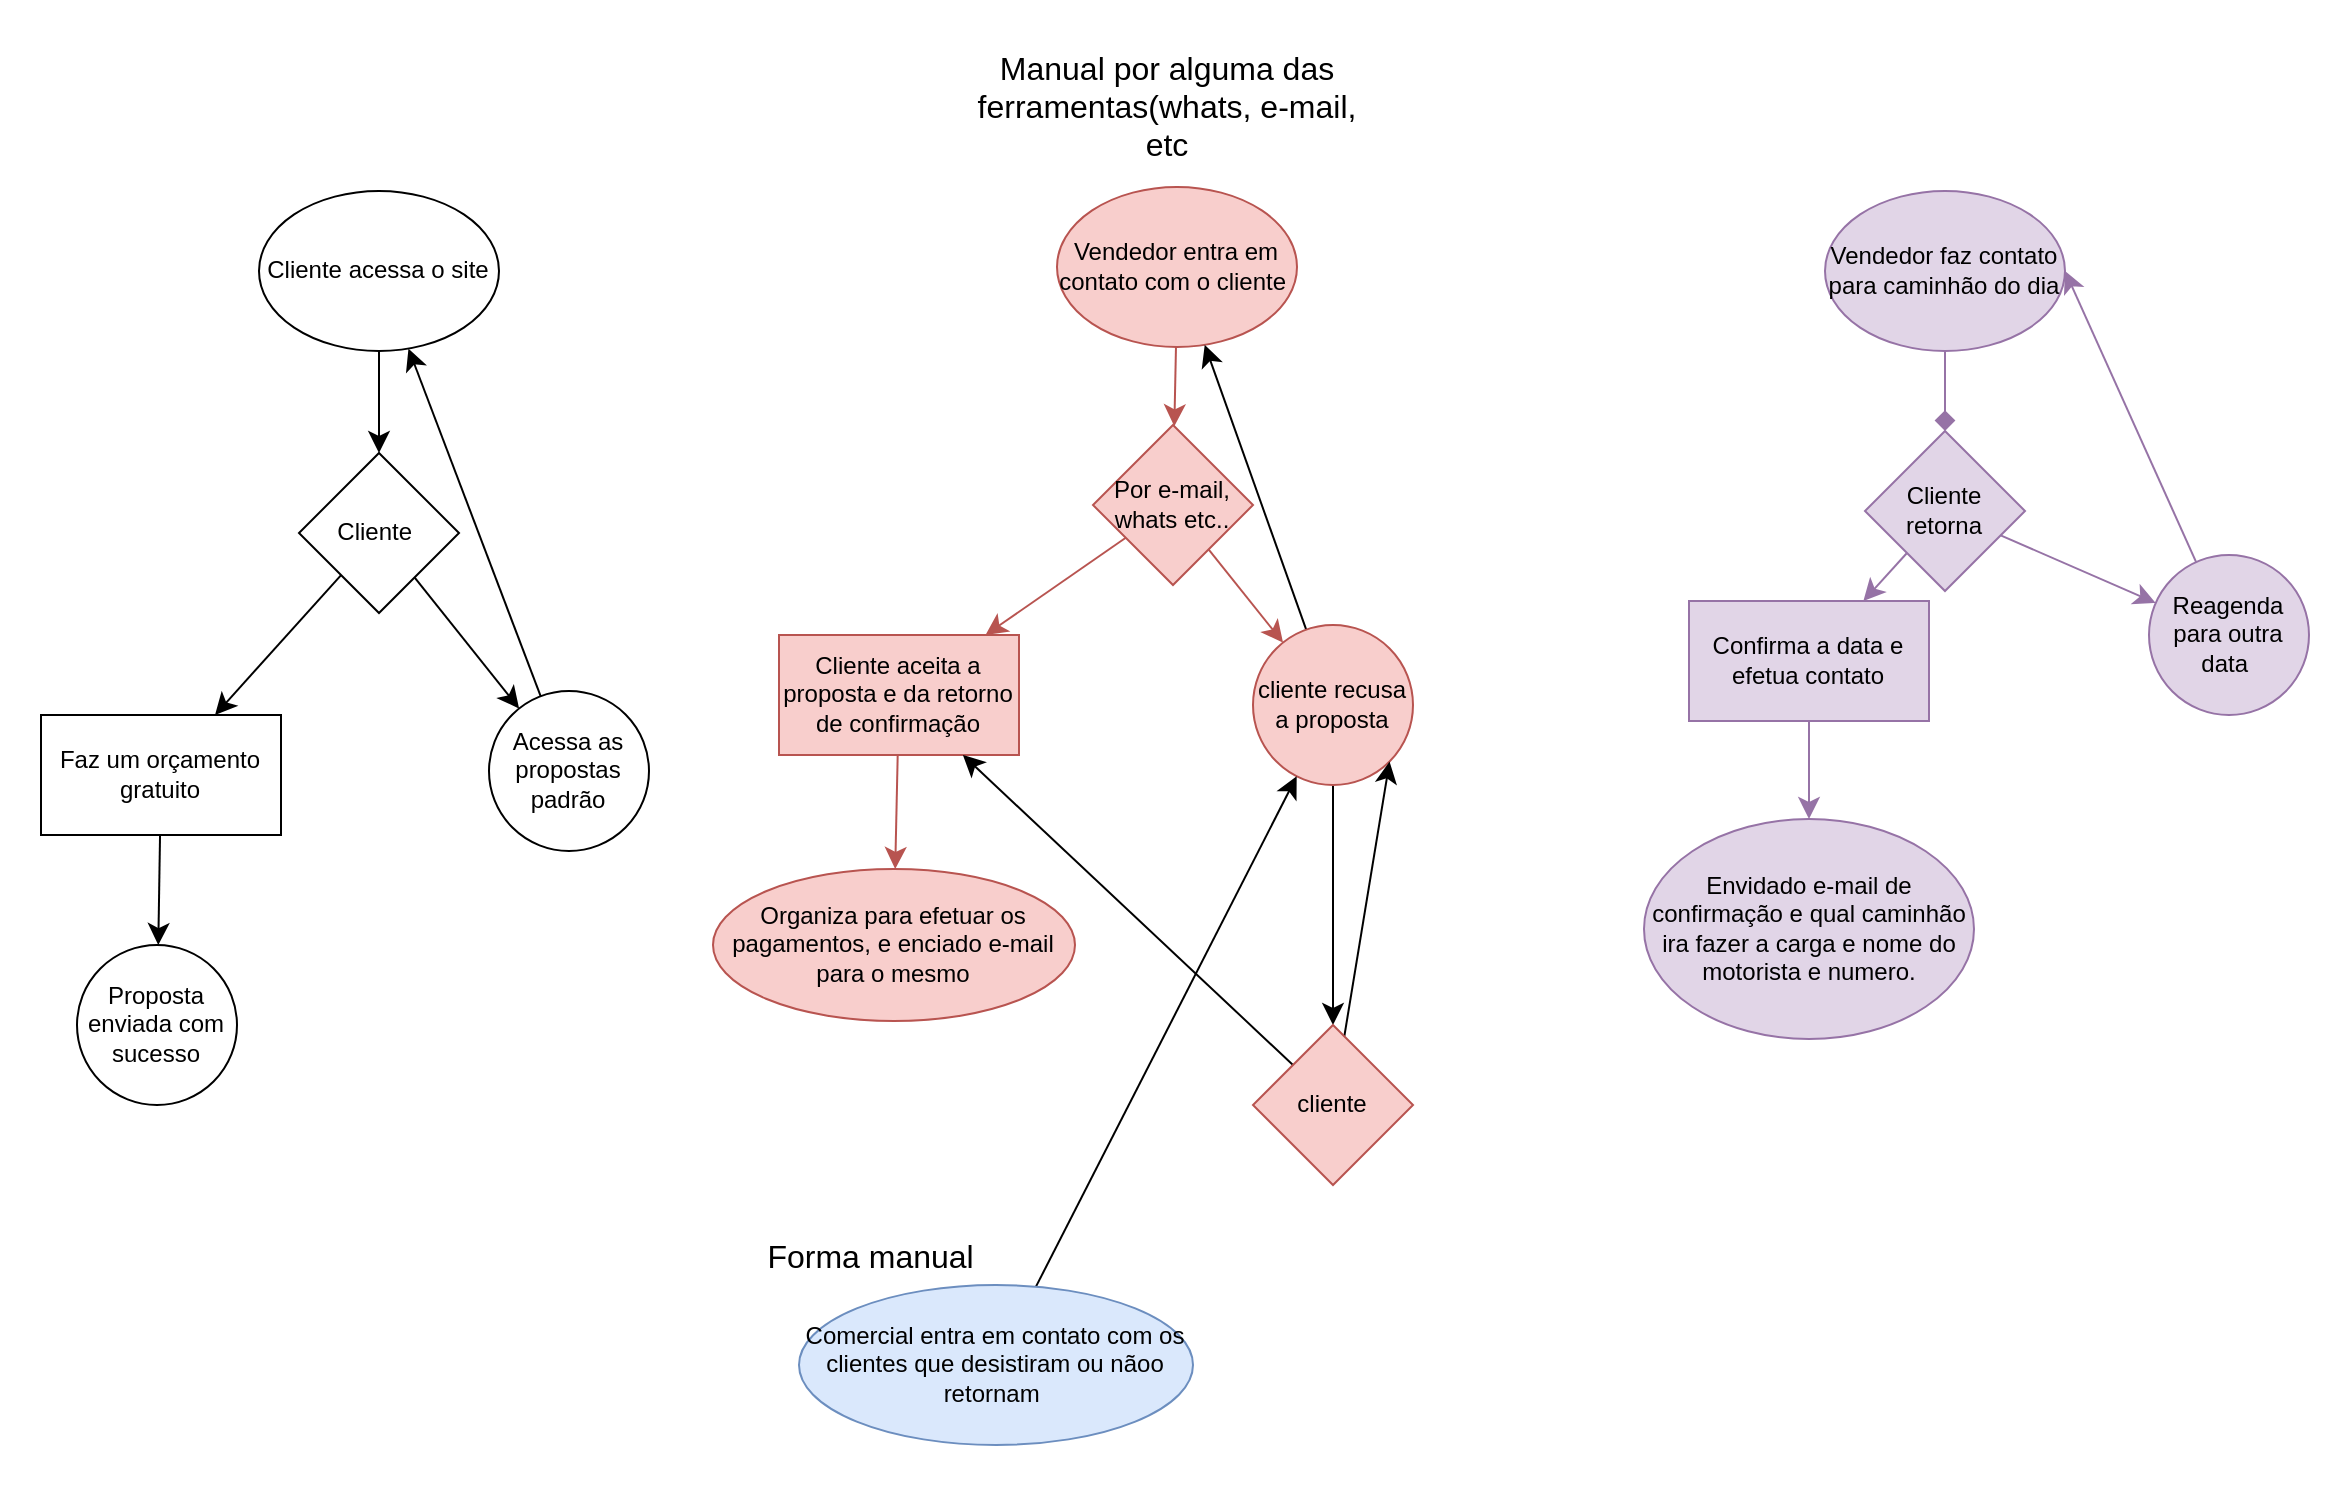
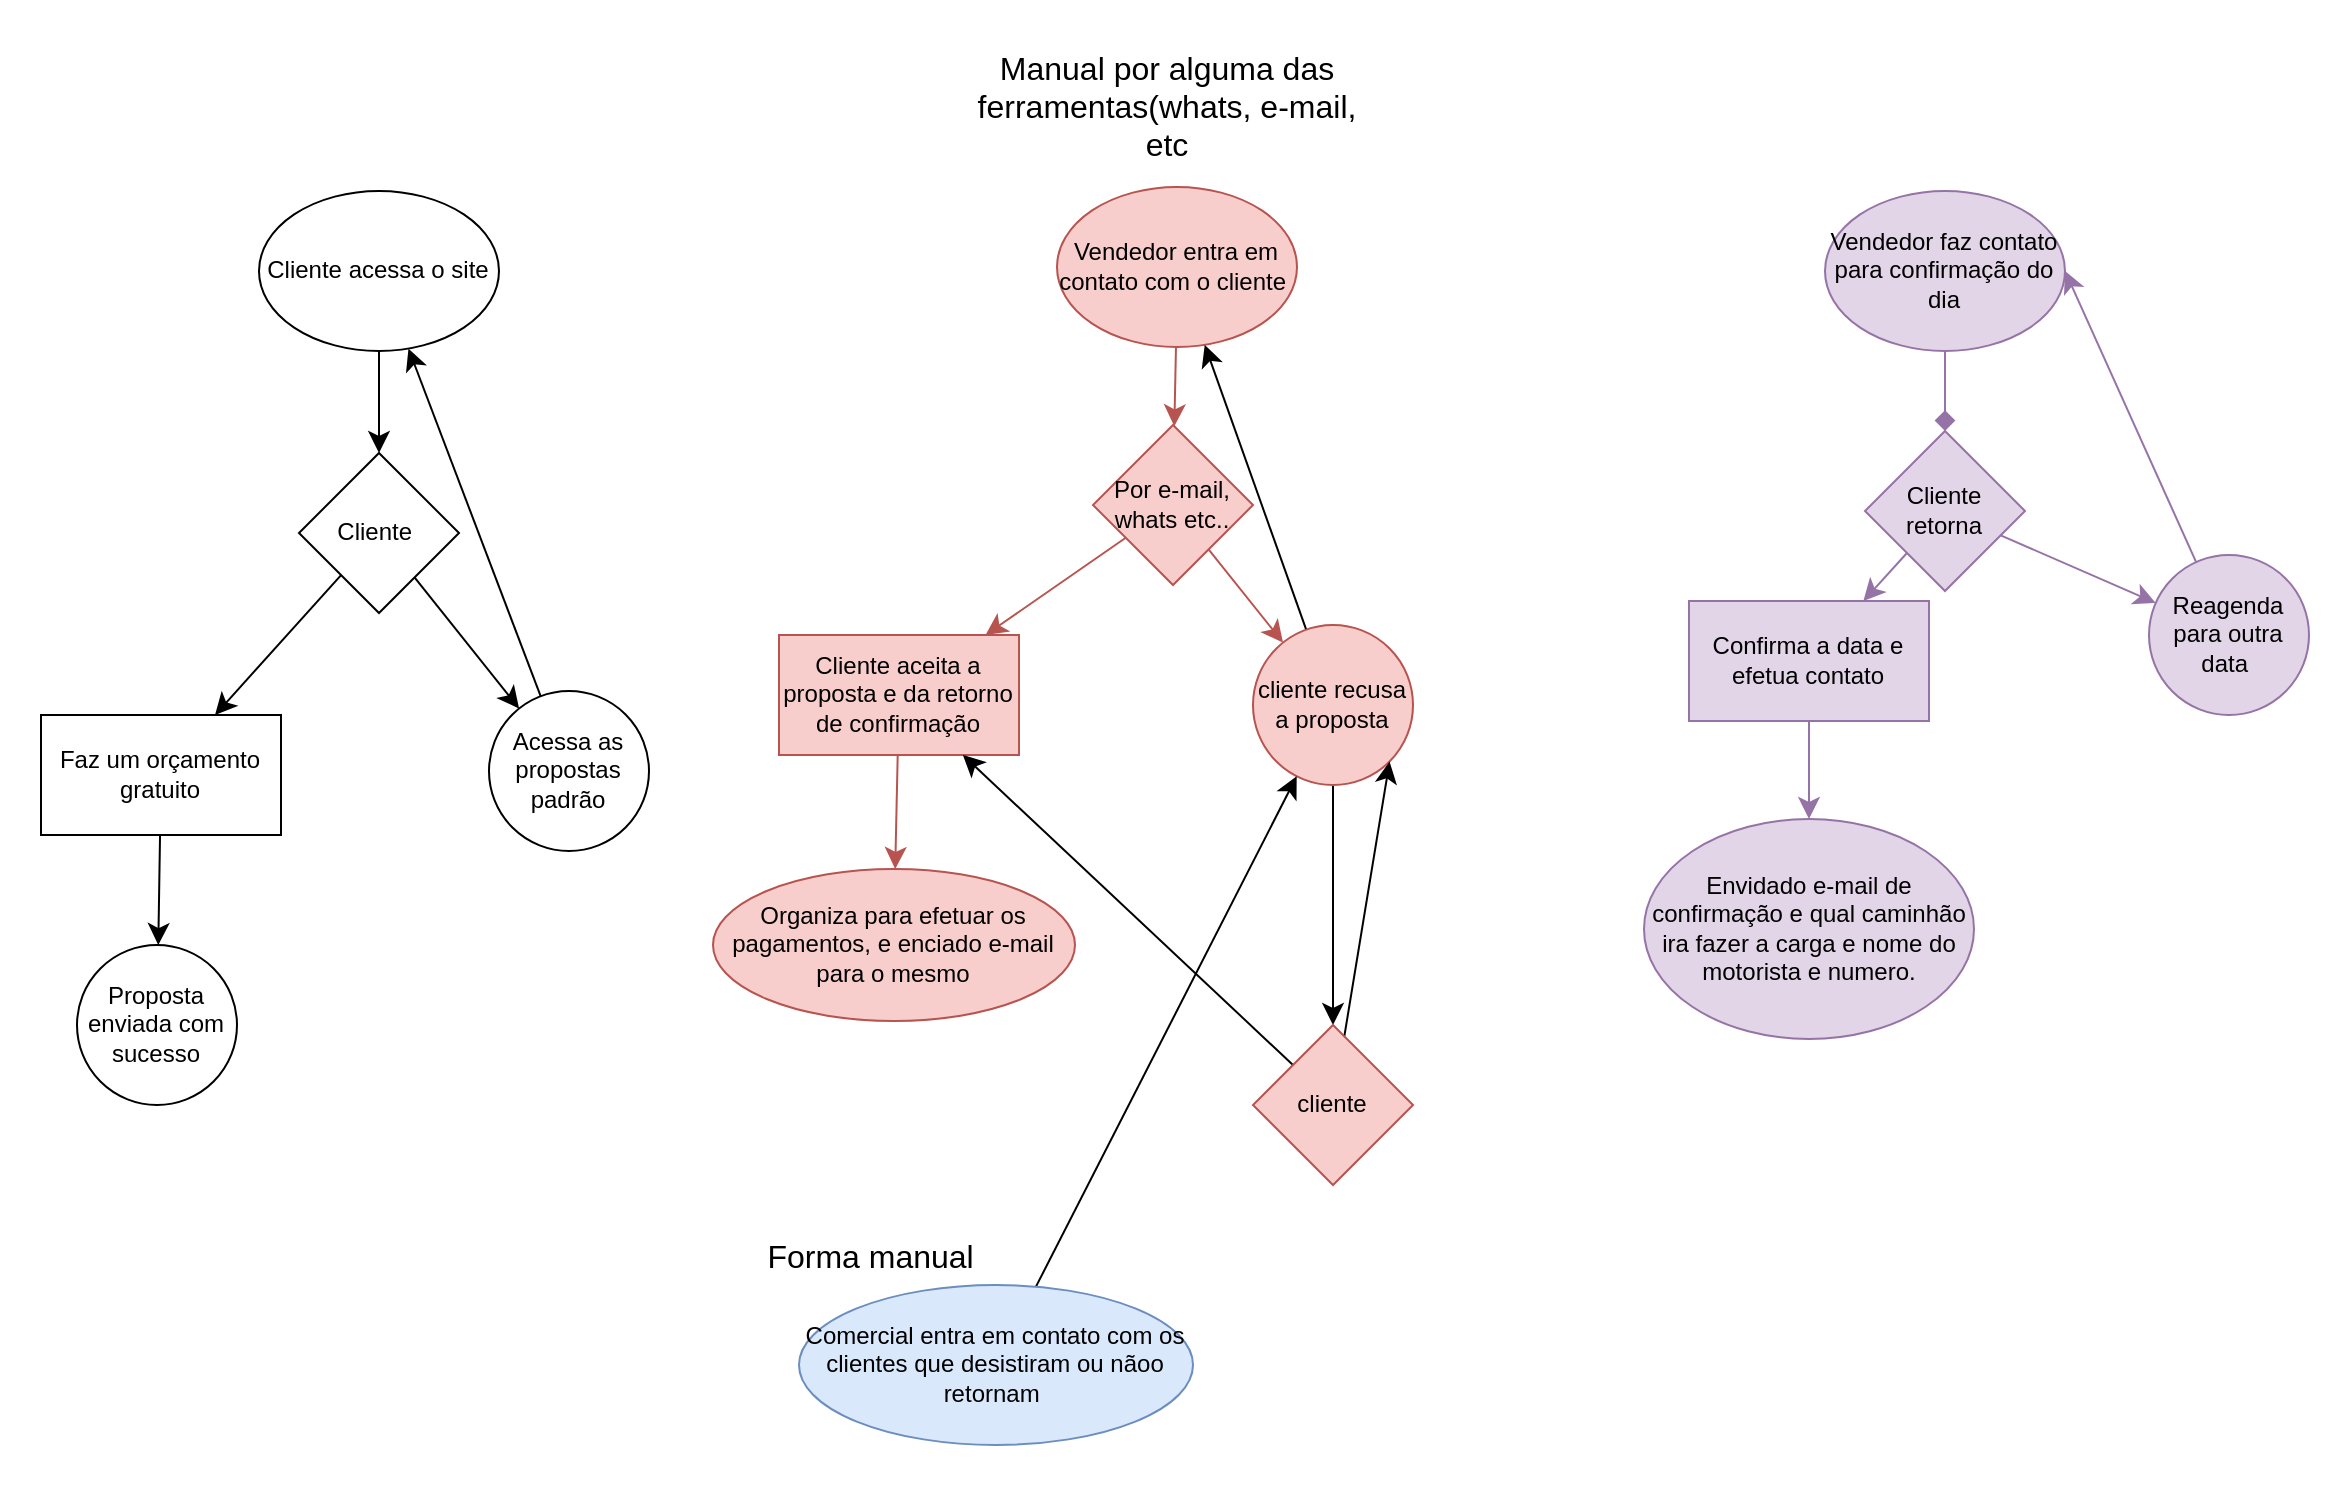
(1945, 271) -> (1945, 271)
